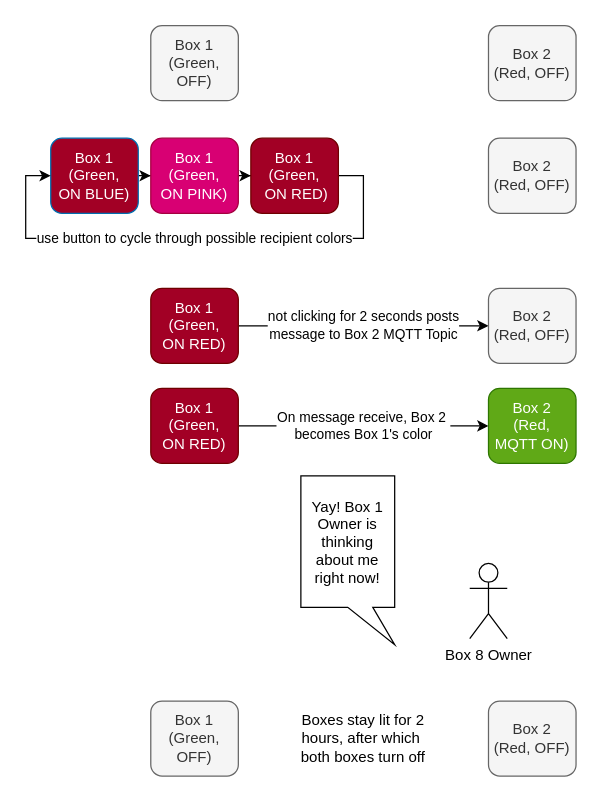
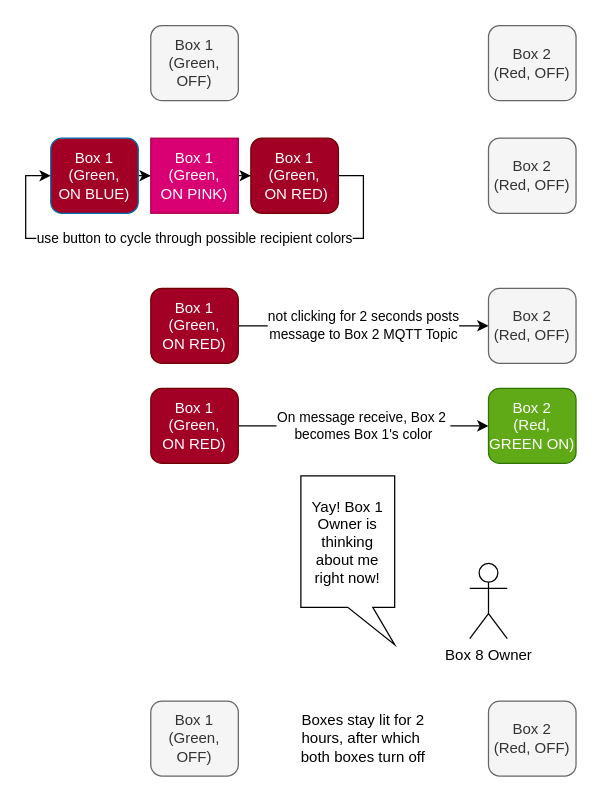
(194, 176) -> (194, 176)
(532, 426) -> (532, 426)
